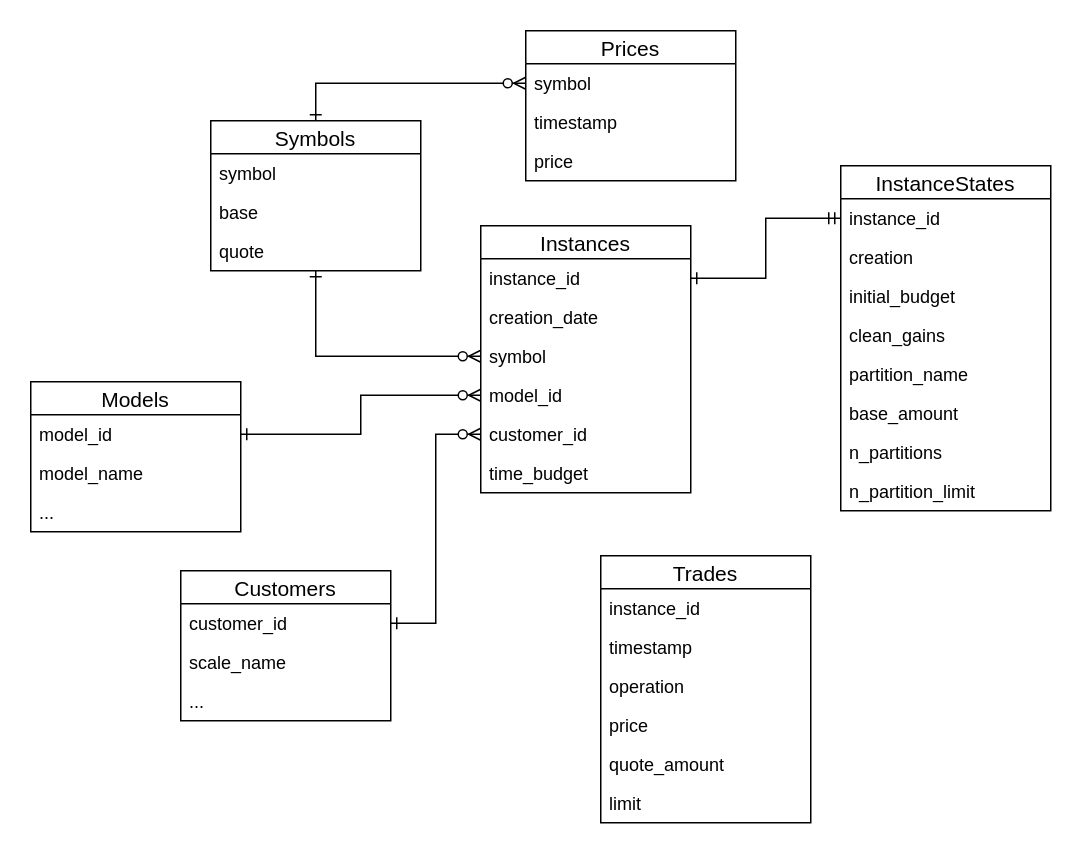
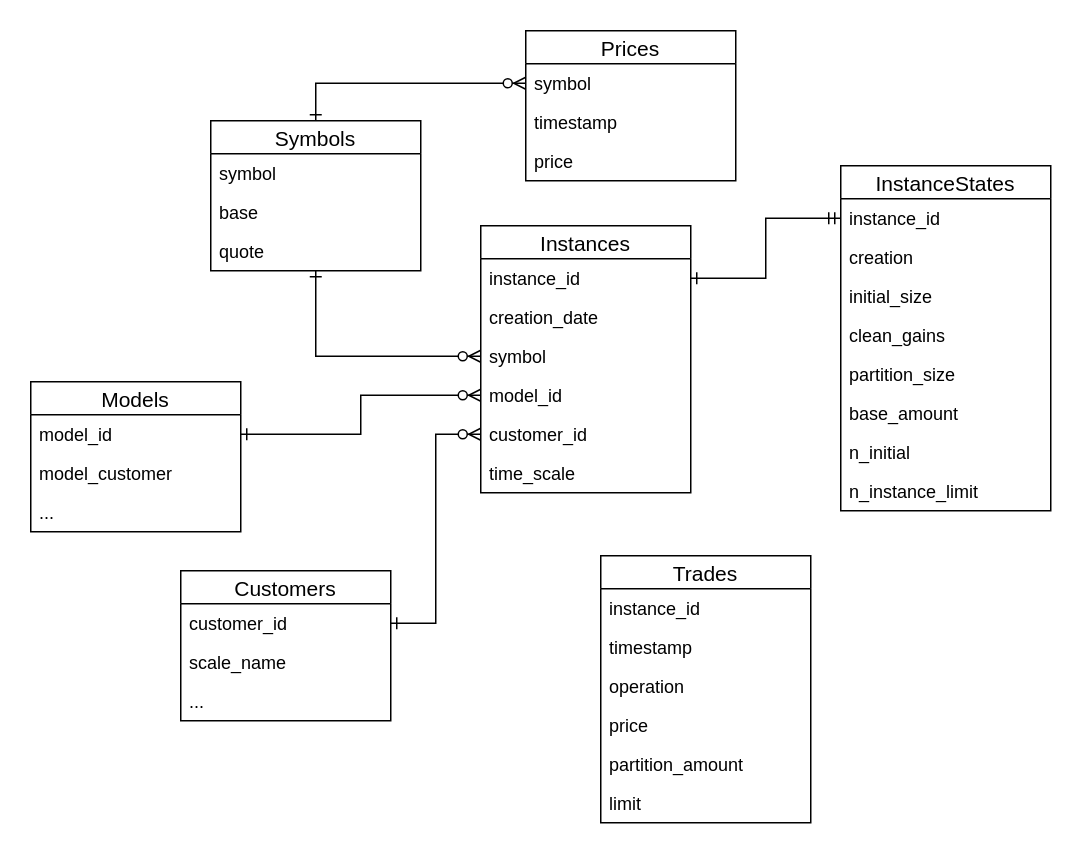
(910, 297) -> (898, 297)
(915, 375) -> (913, 375)
(905, 453) -> (885, 453)
(87, 474) -> (107, 474)
(542, 474) -> (535, 474)
(923, 492) -> (920, 492)
(669, 765) -> (685, 765)
